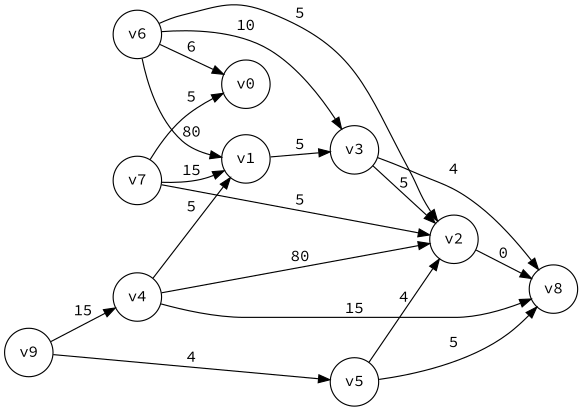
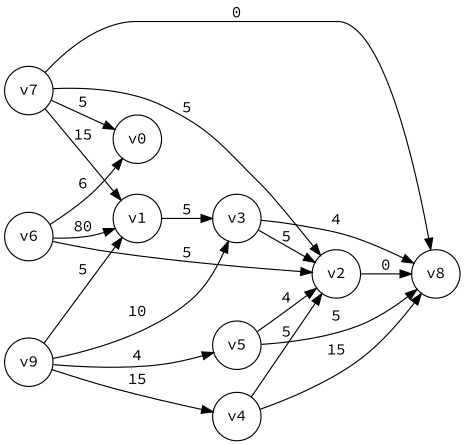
none -> (305, 22)
(263, 47) -> (152, 325)
(188, 232) -> (80, 295)
(300, 257) -> (287, 332)
